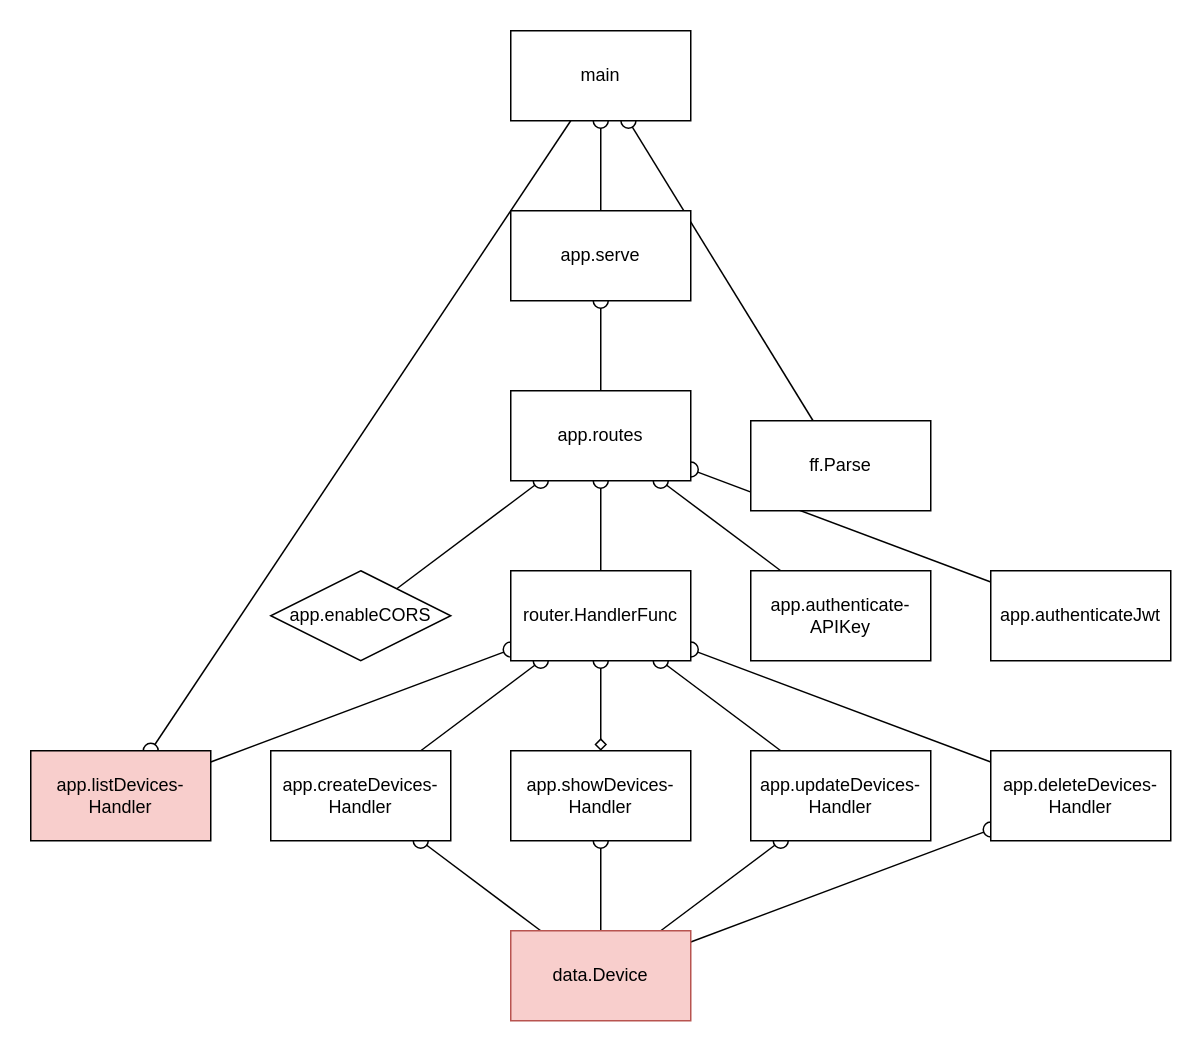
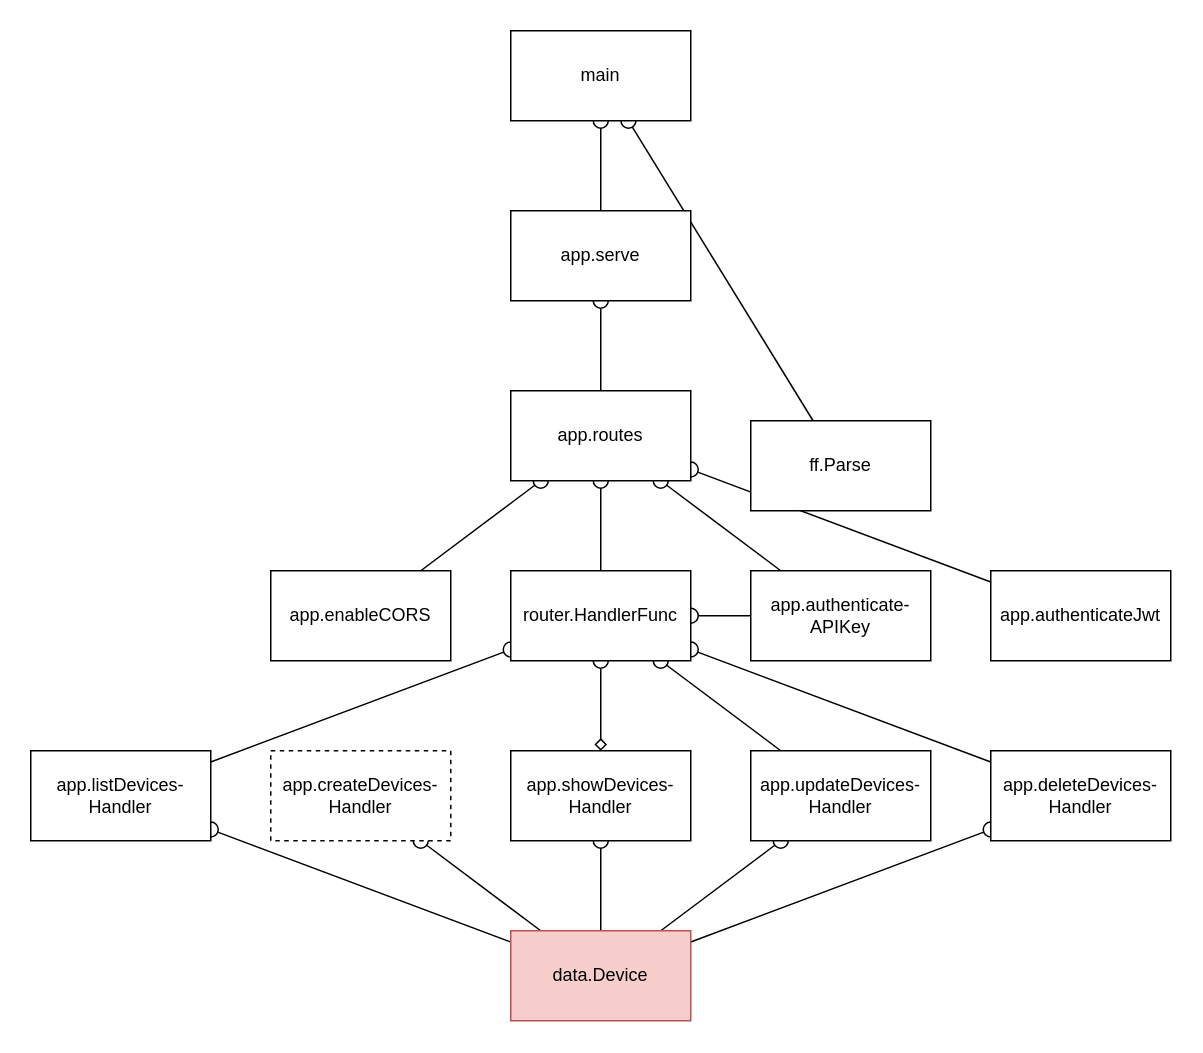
(363, 433) -> (364, 887)
(361, 616) -> (361, 616)
(478, 708) -> (725, 616)
(121, 796) -> (121, 796)
(361, 796) -> (361, 796)
